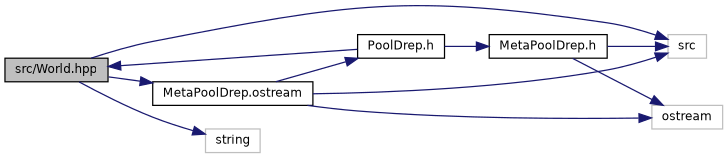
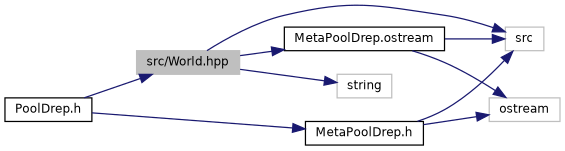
(56, 70) -> (188, 62)
(311, 72) -> none
